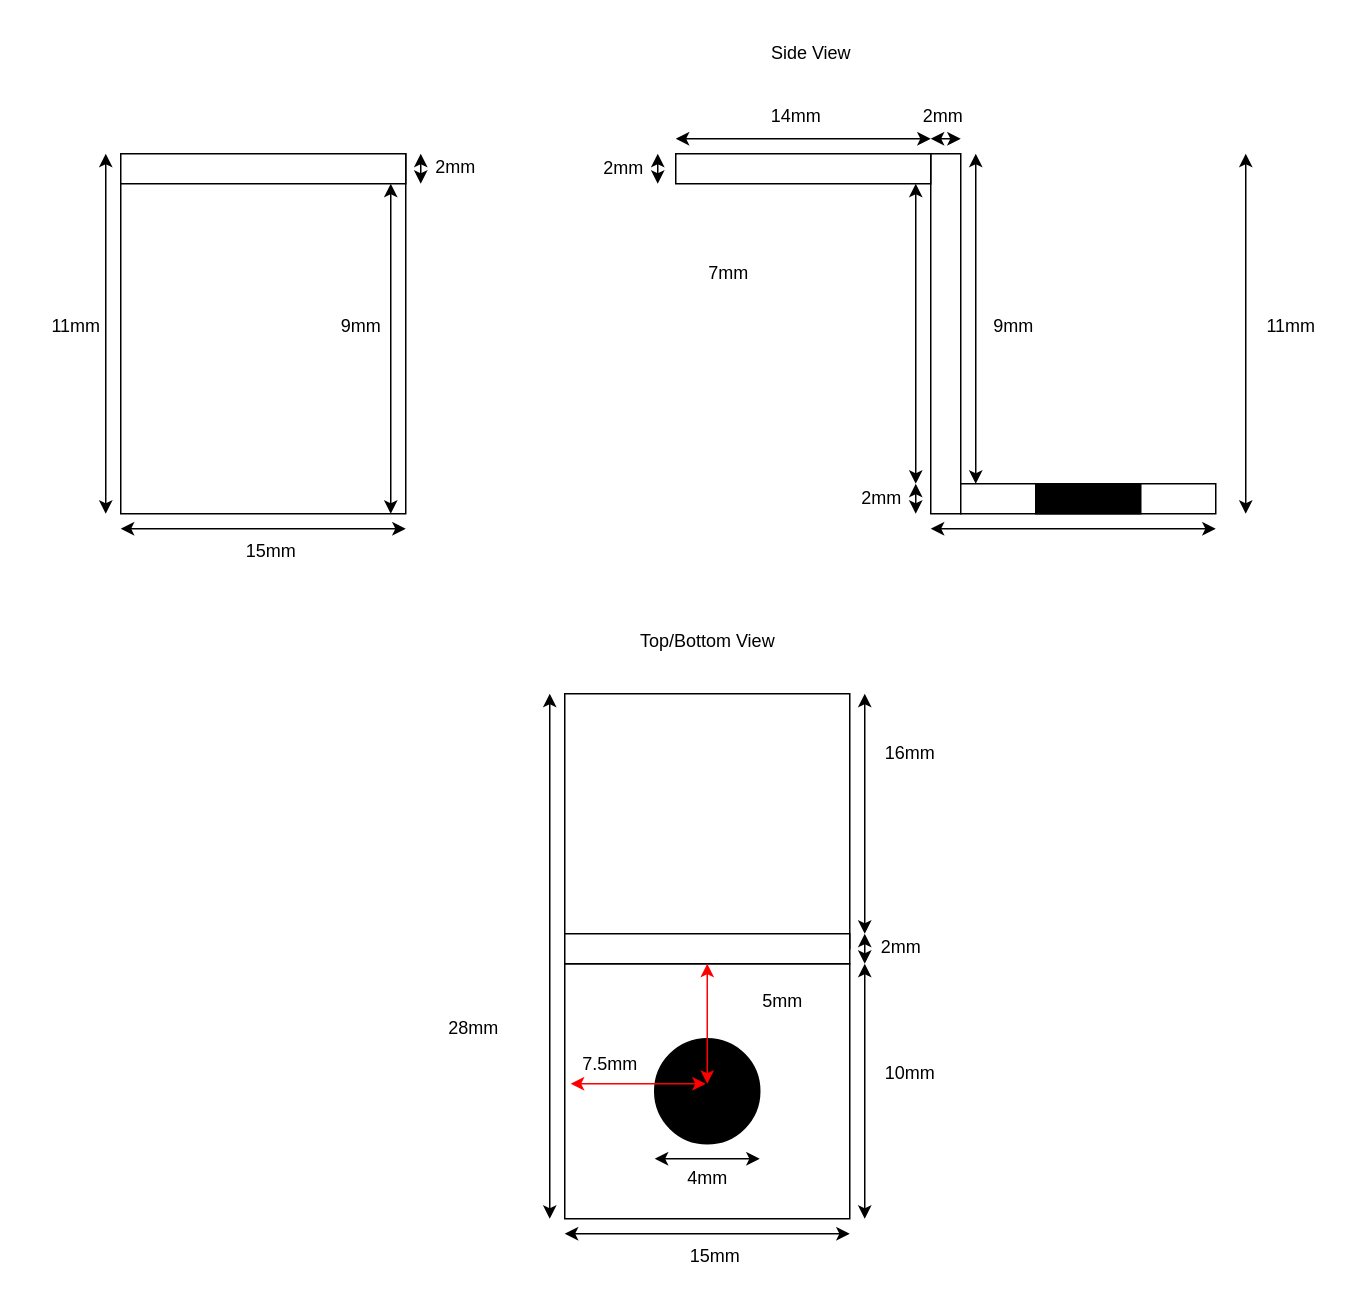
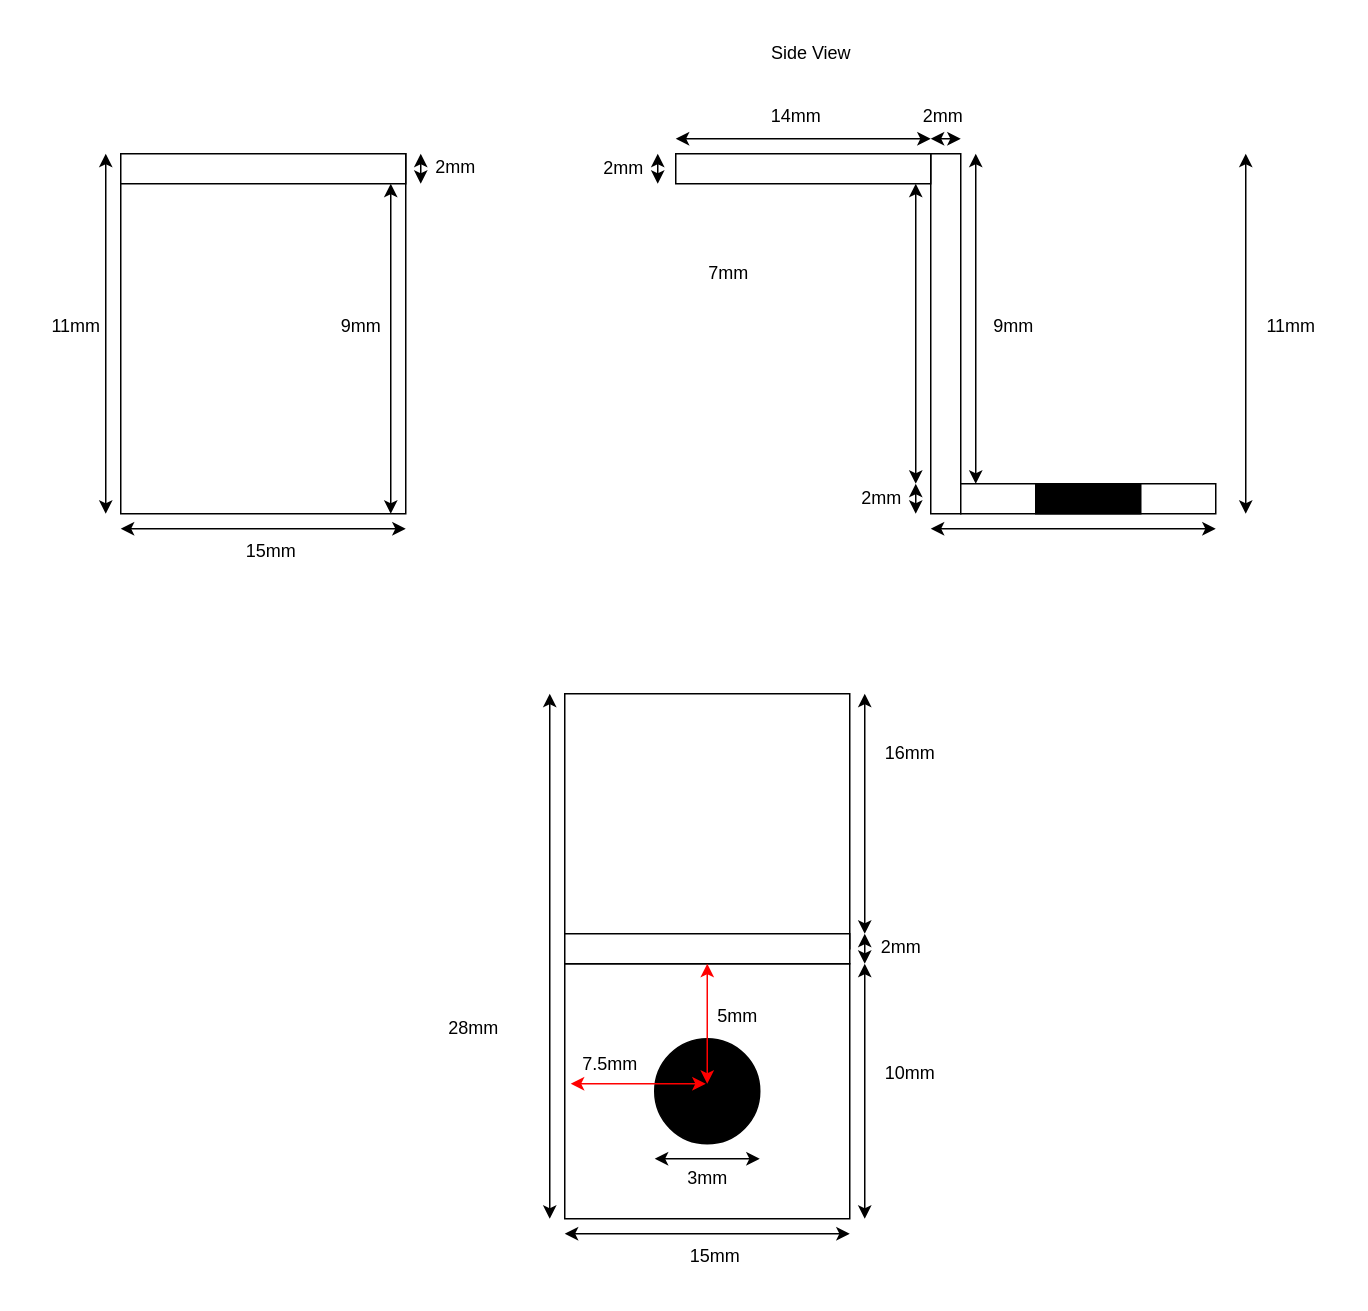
(707, 641) -> none
(782, 1001) -> (737, 1016)
(708, 1178) -> (708, 1178)
